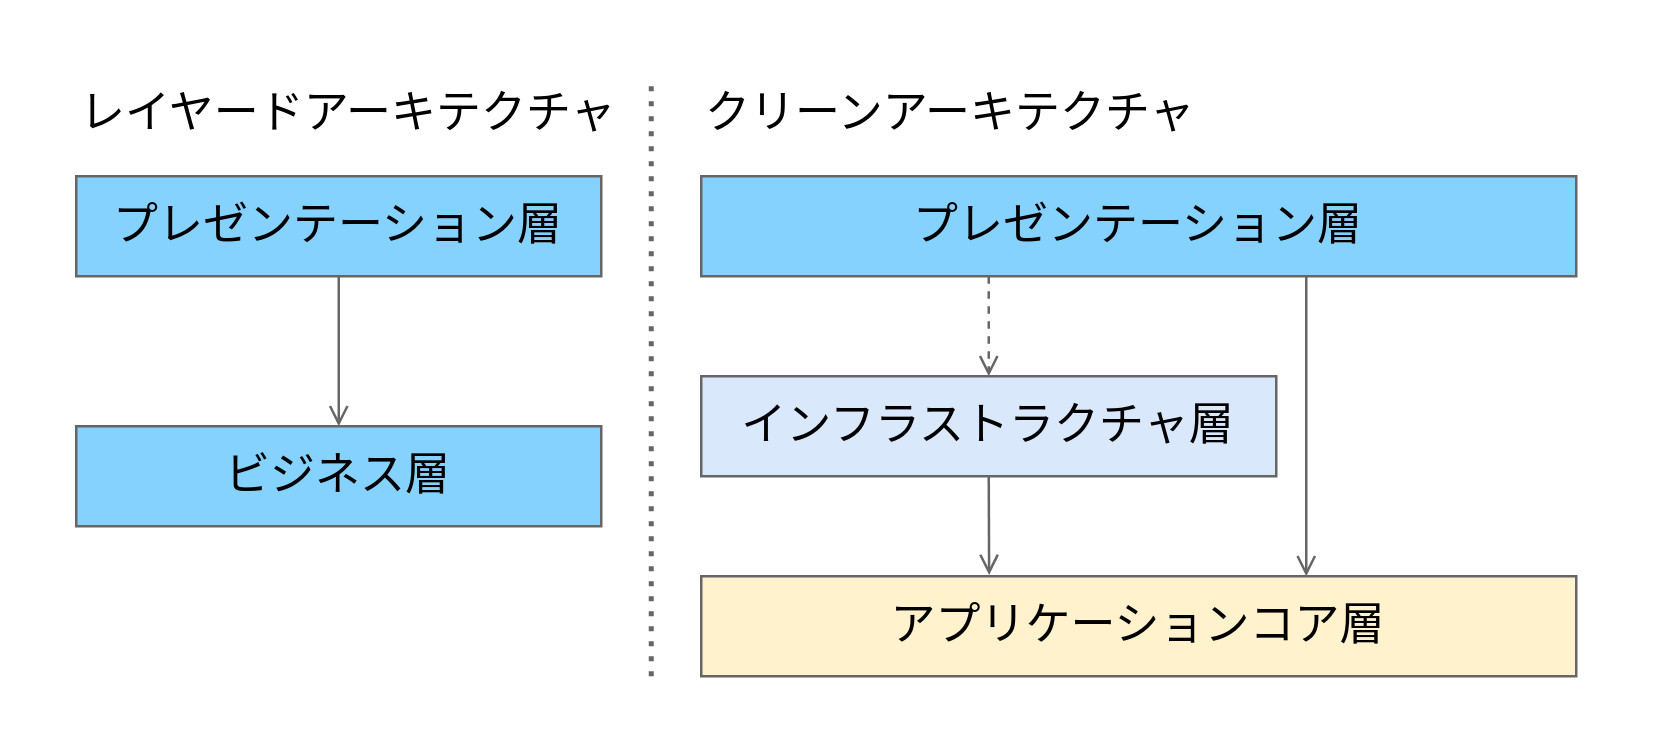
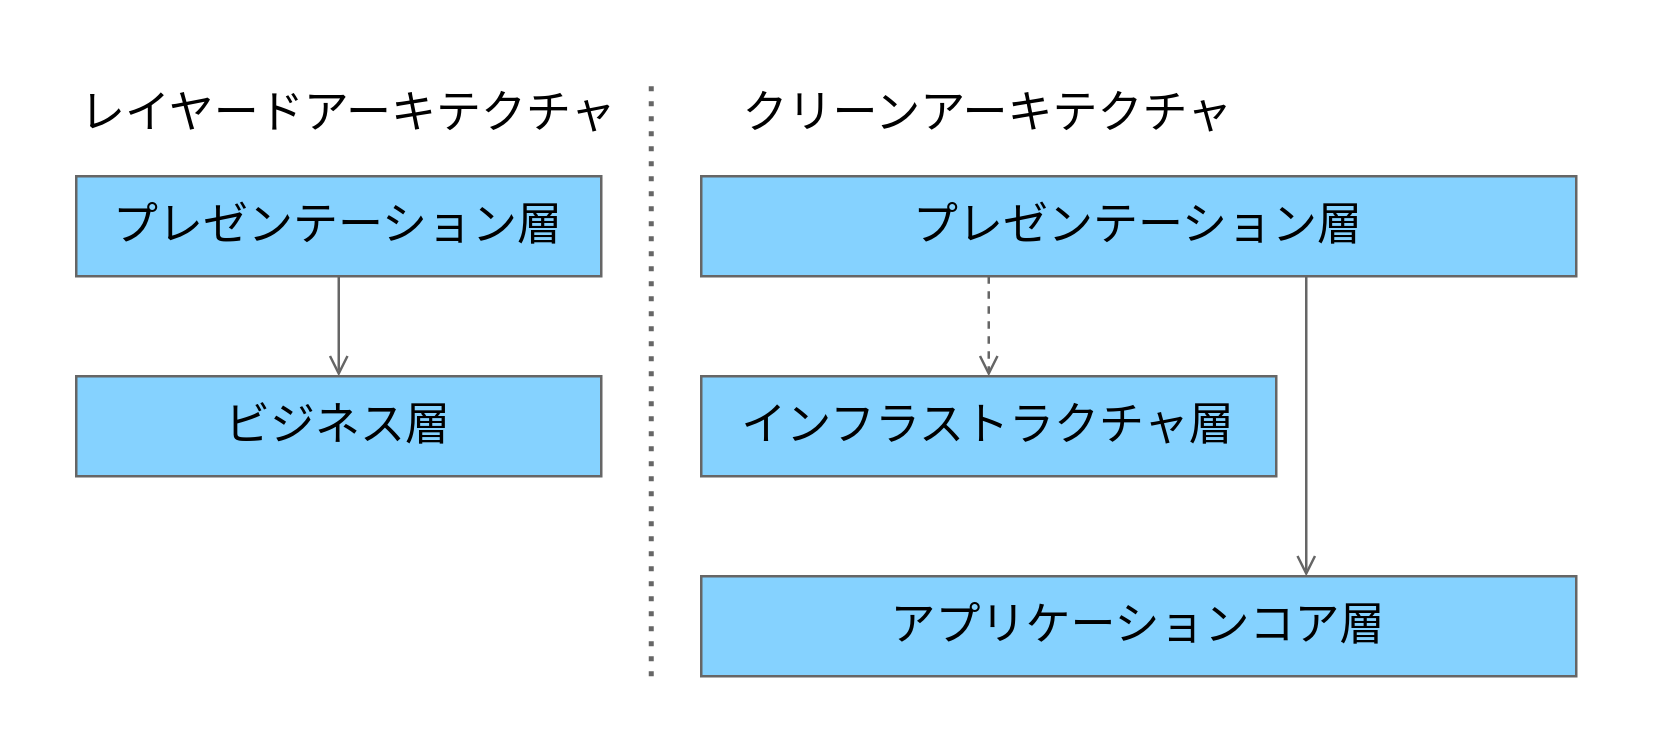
(989, 114) -> (1026, 114)
(989, 426) -> (989, 426)
(339, 476) -> (339, 426)
(989, 522) -> none
(1139, 626) -> (1139, 626)
